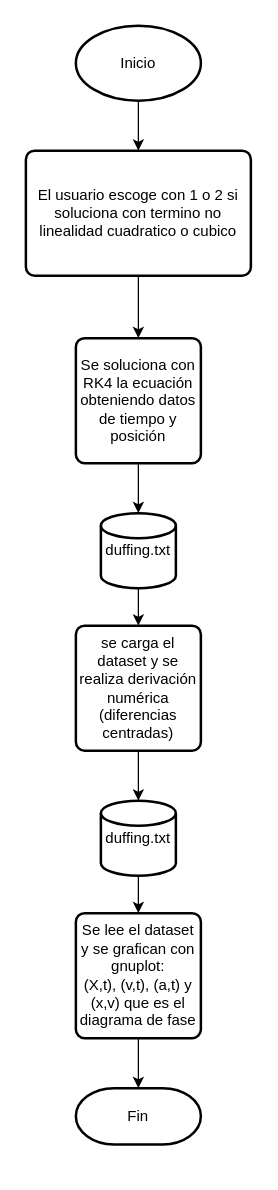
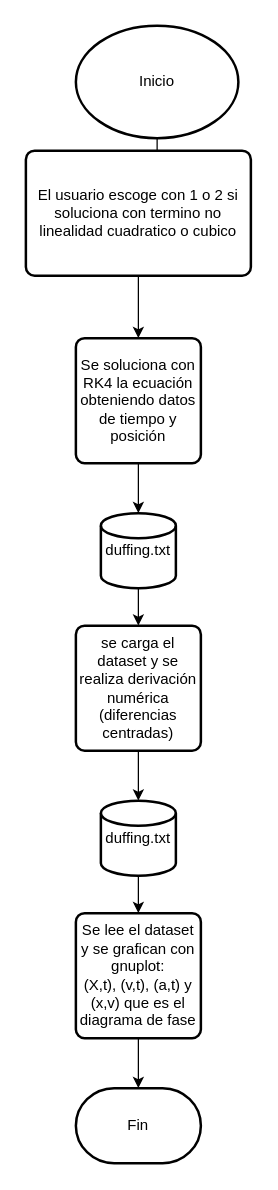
(138, 63) -> (157, 82)
(138, 1116) -> (138, 1126)
